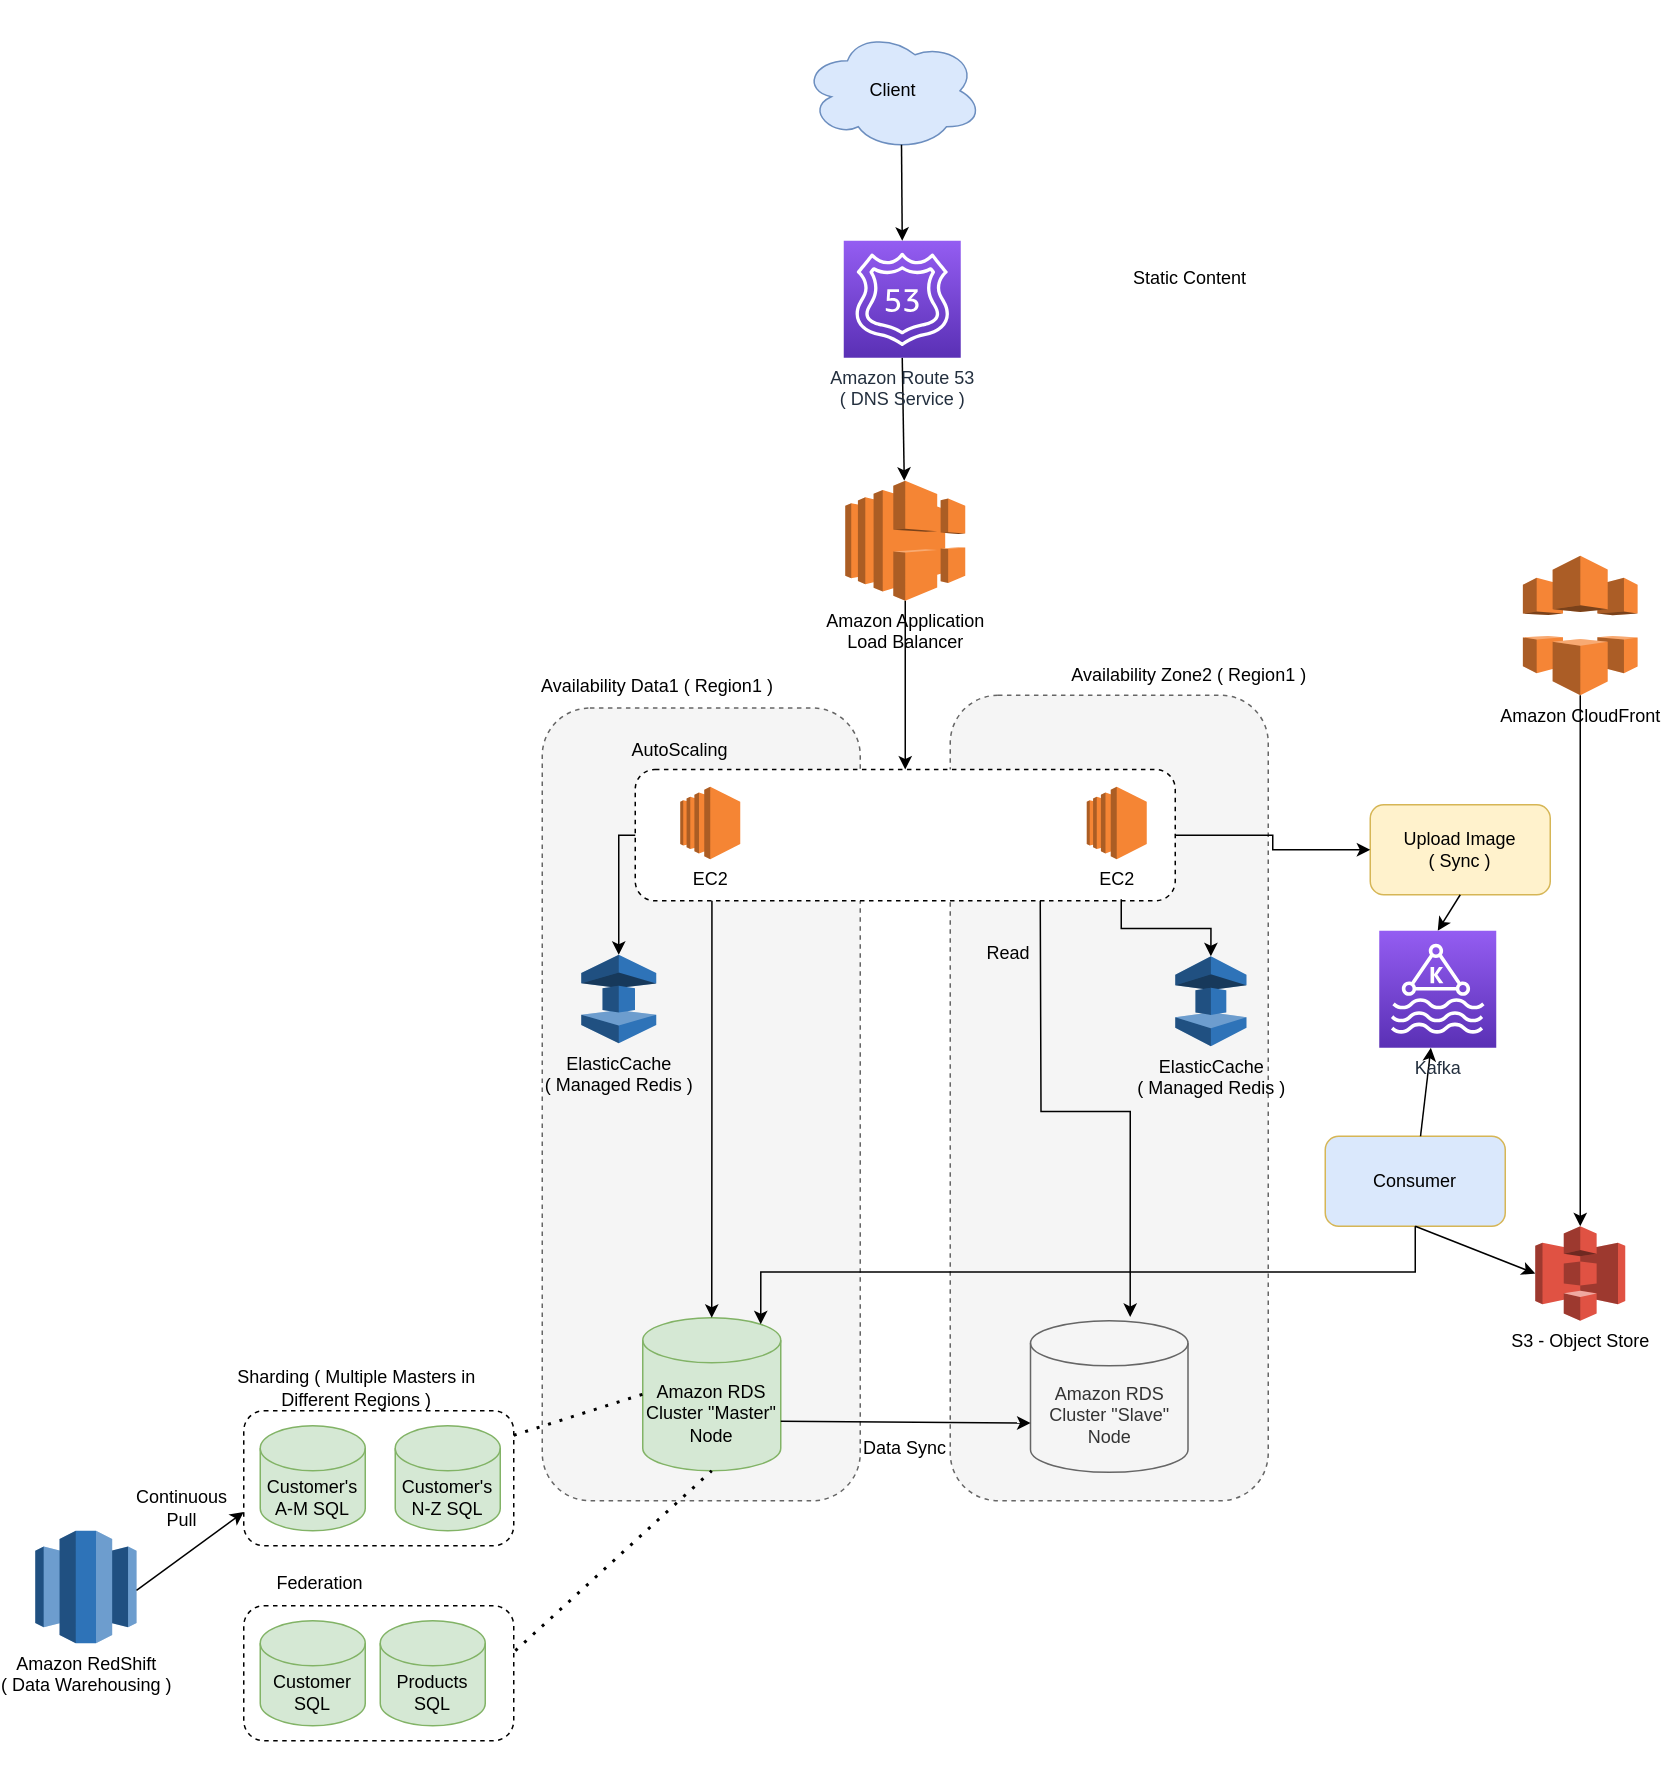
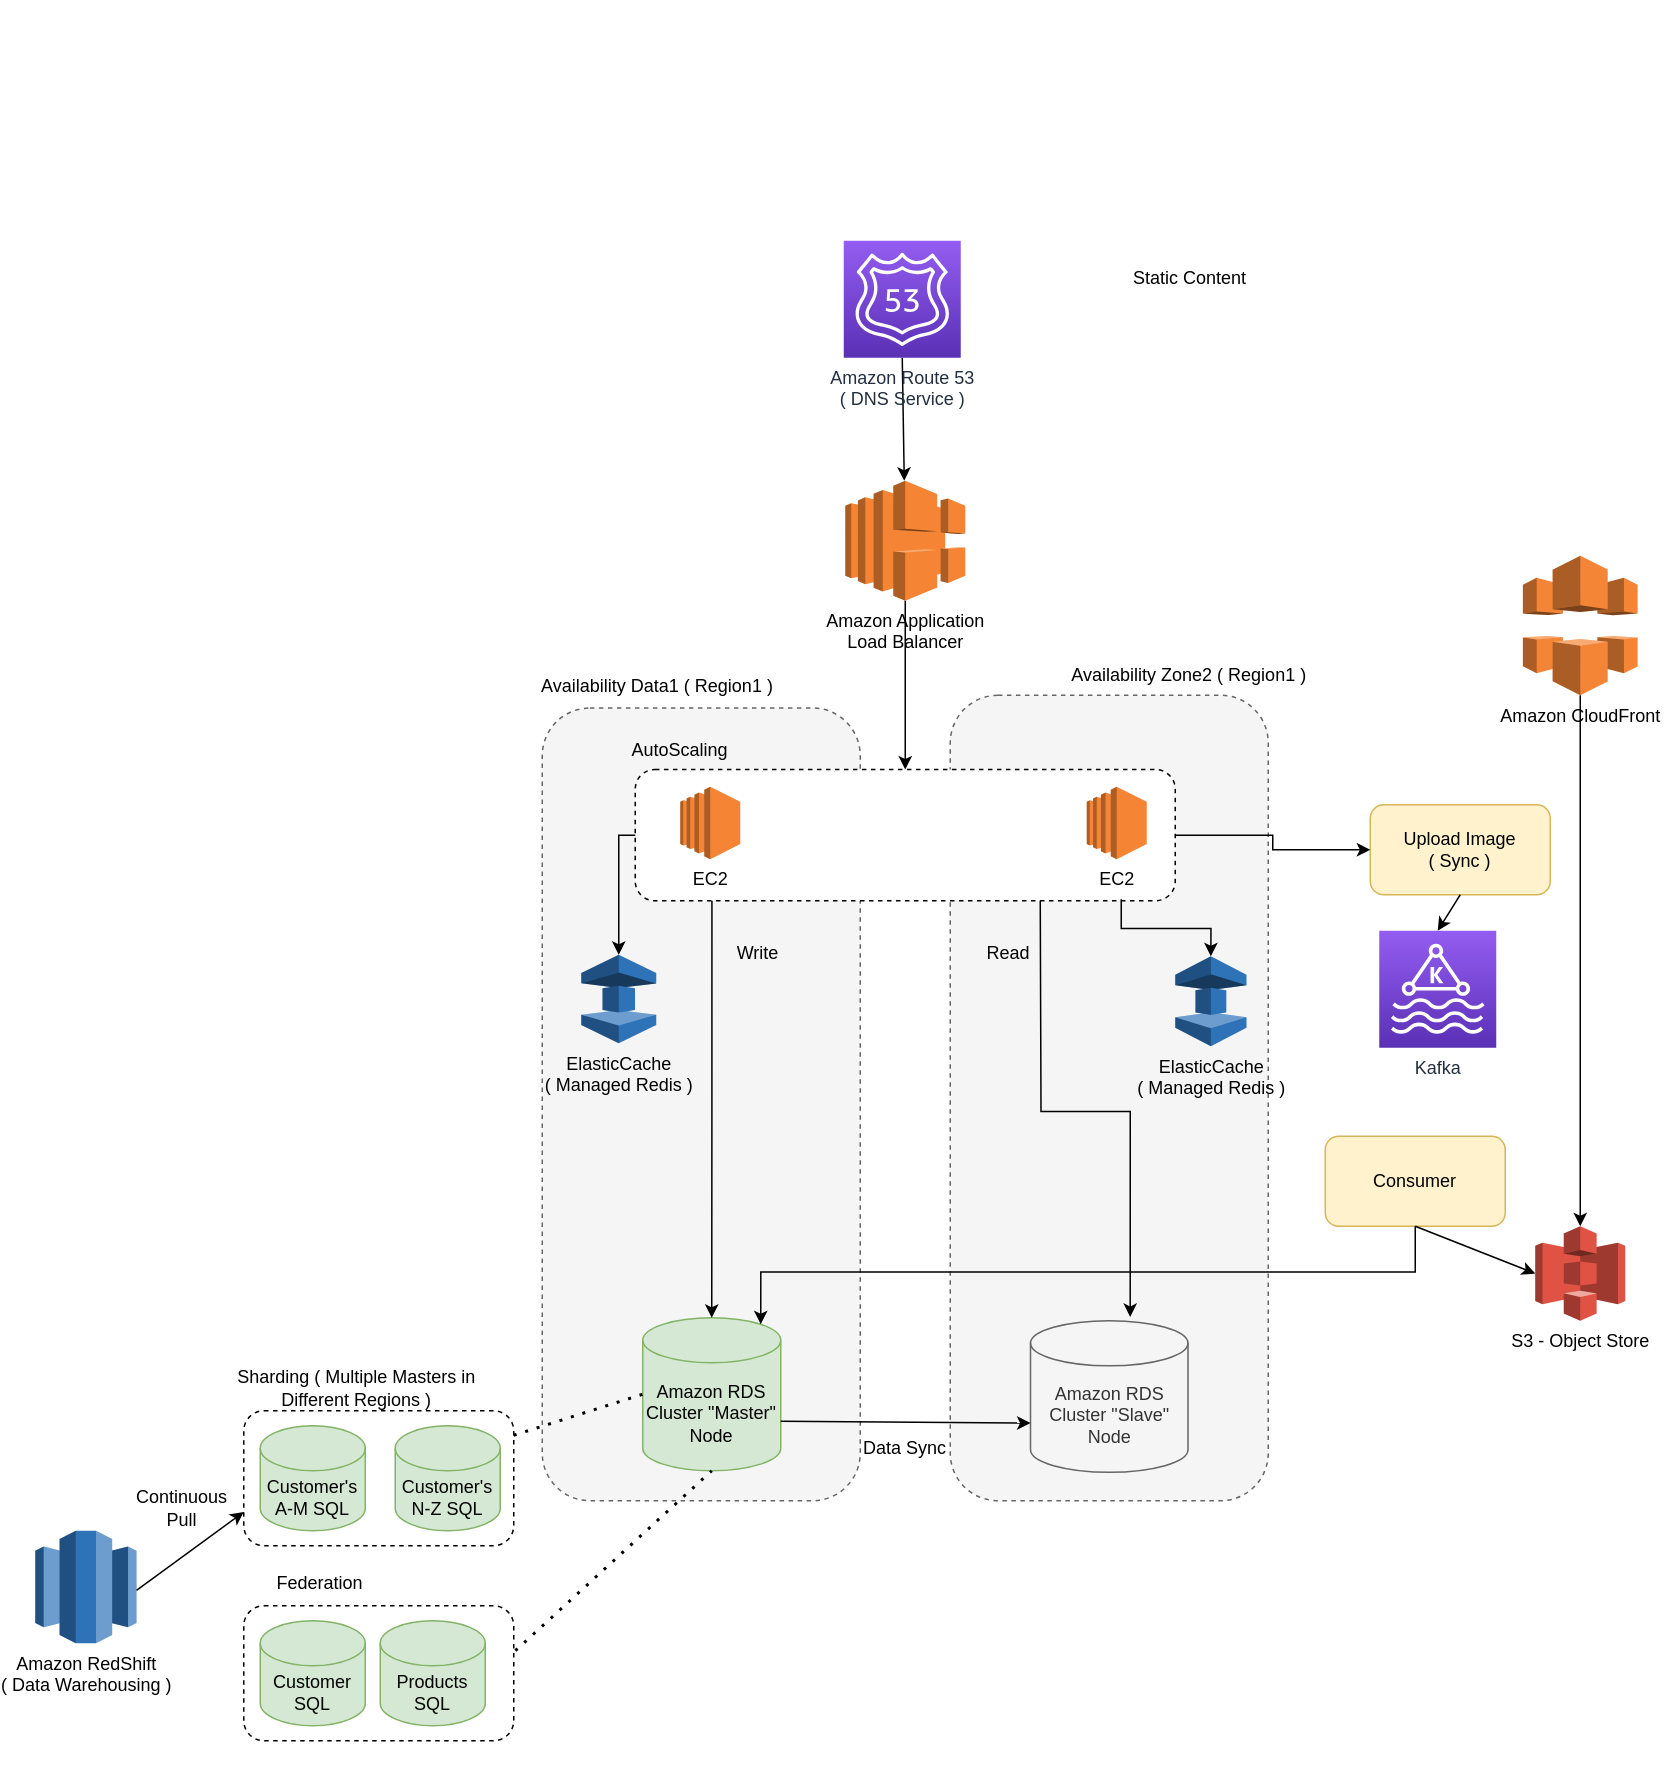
(893, 91) -> none
(902, 188) -> none
none -> (758, 953)
(1425, 1097) -> none
(1415, 1181) -> (1415, 1181)
